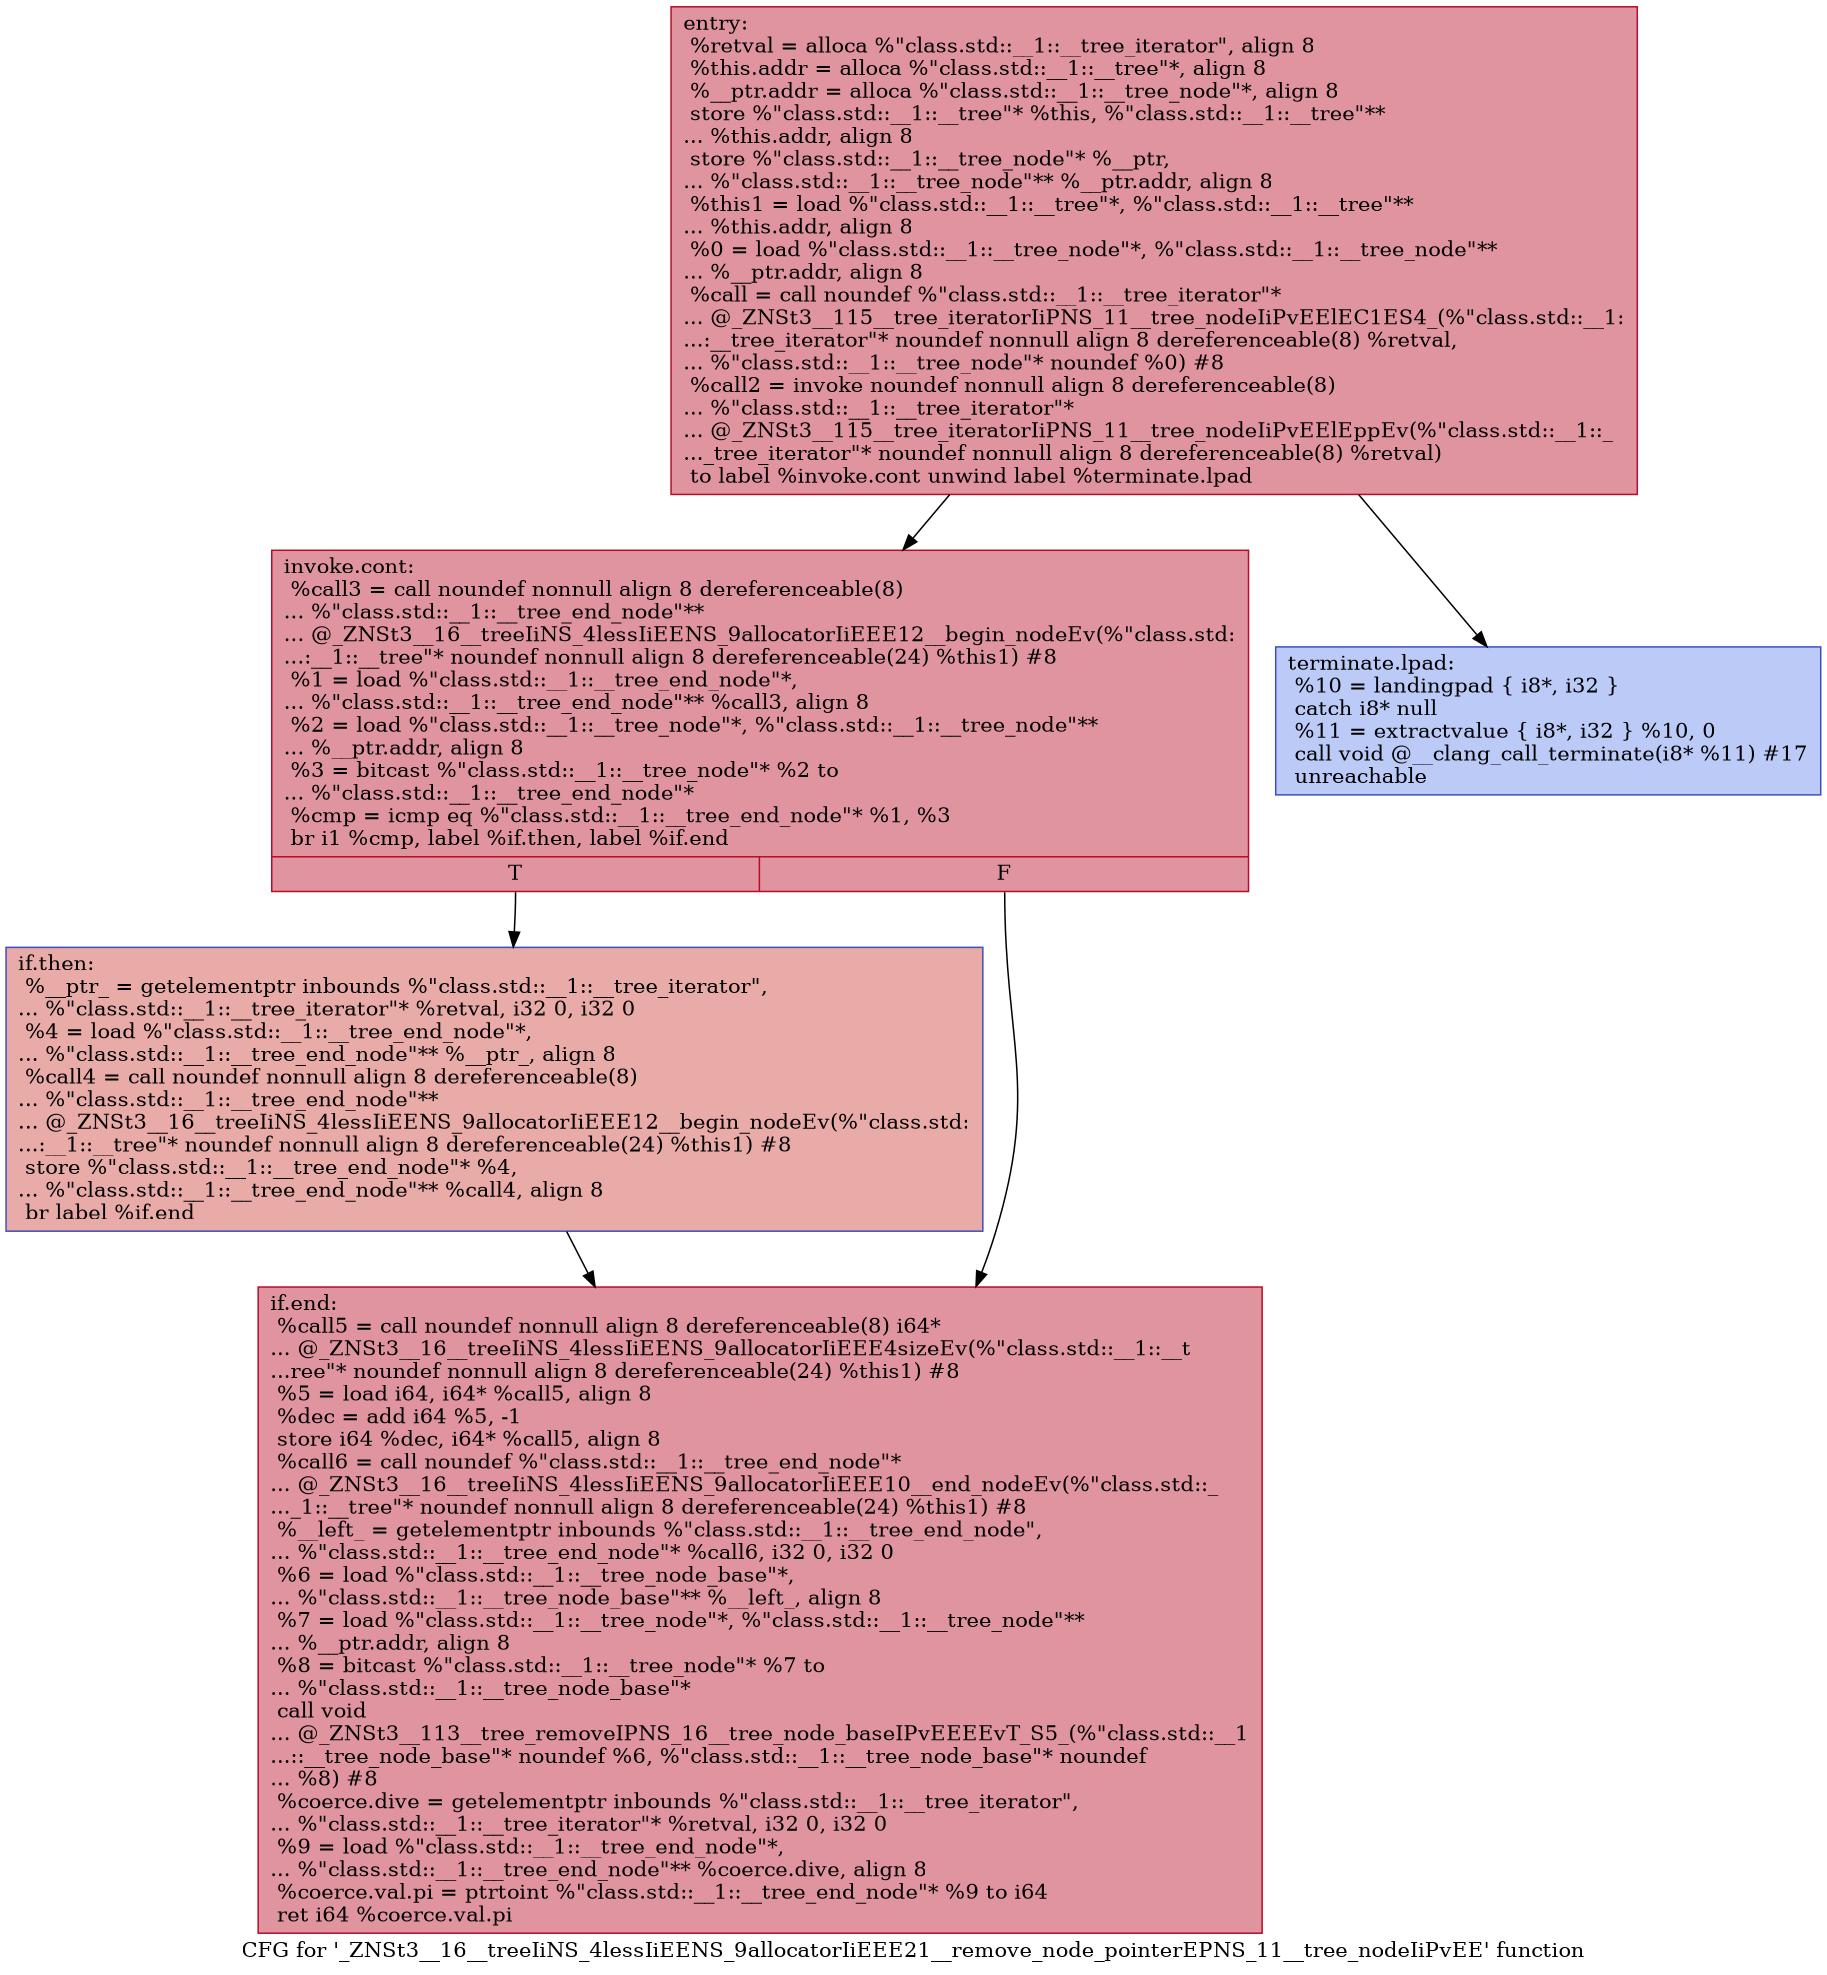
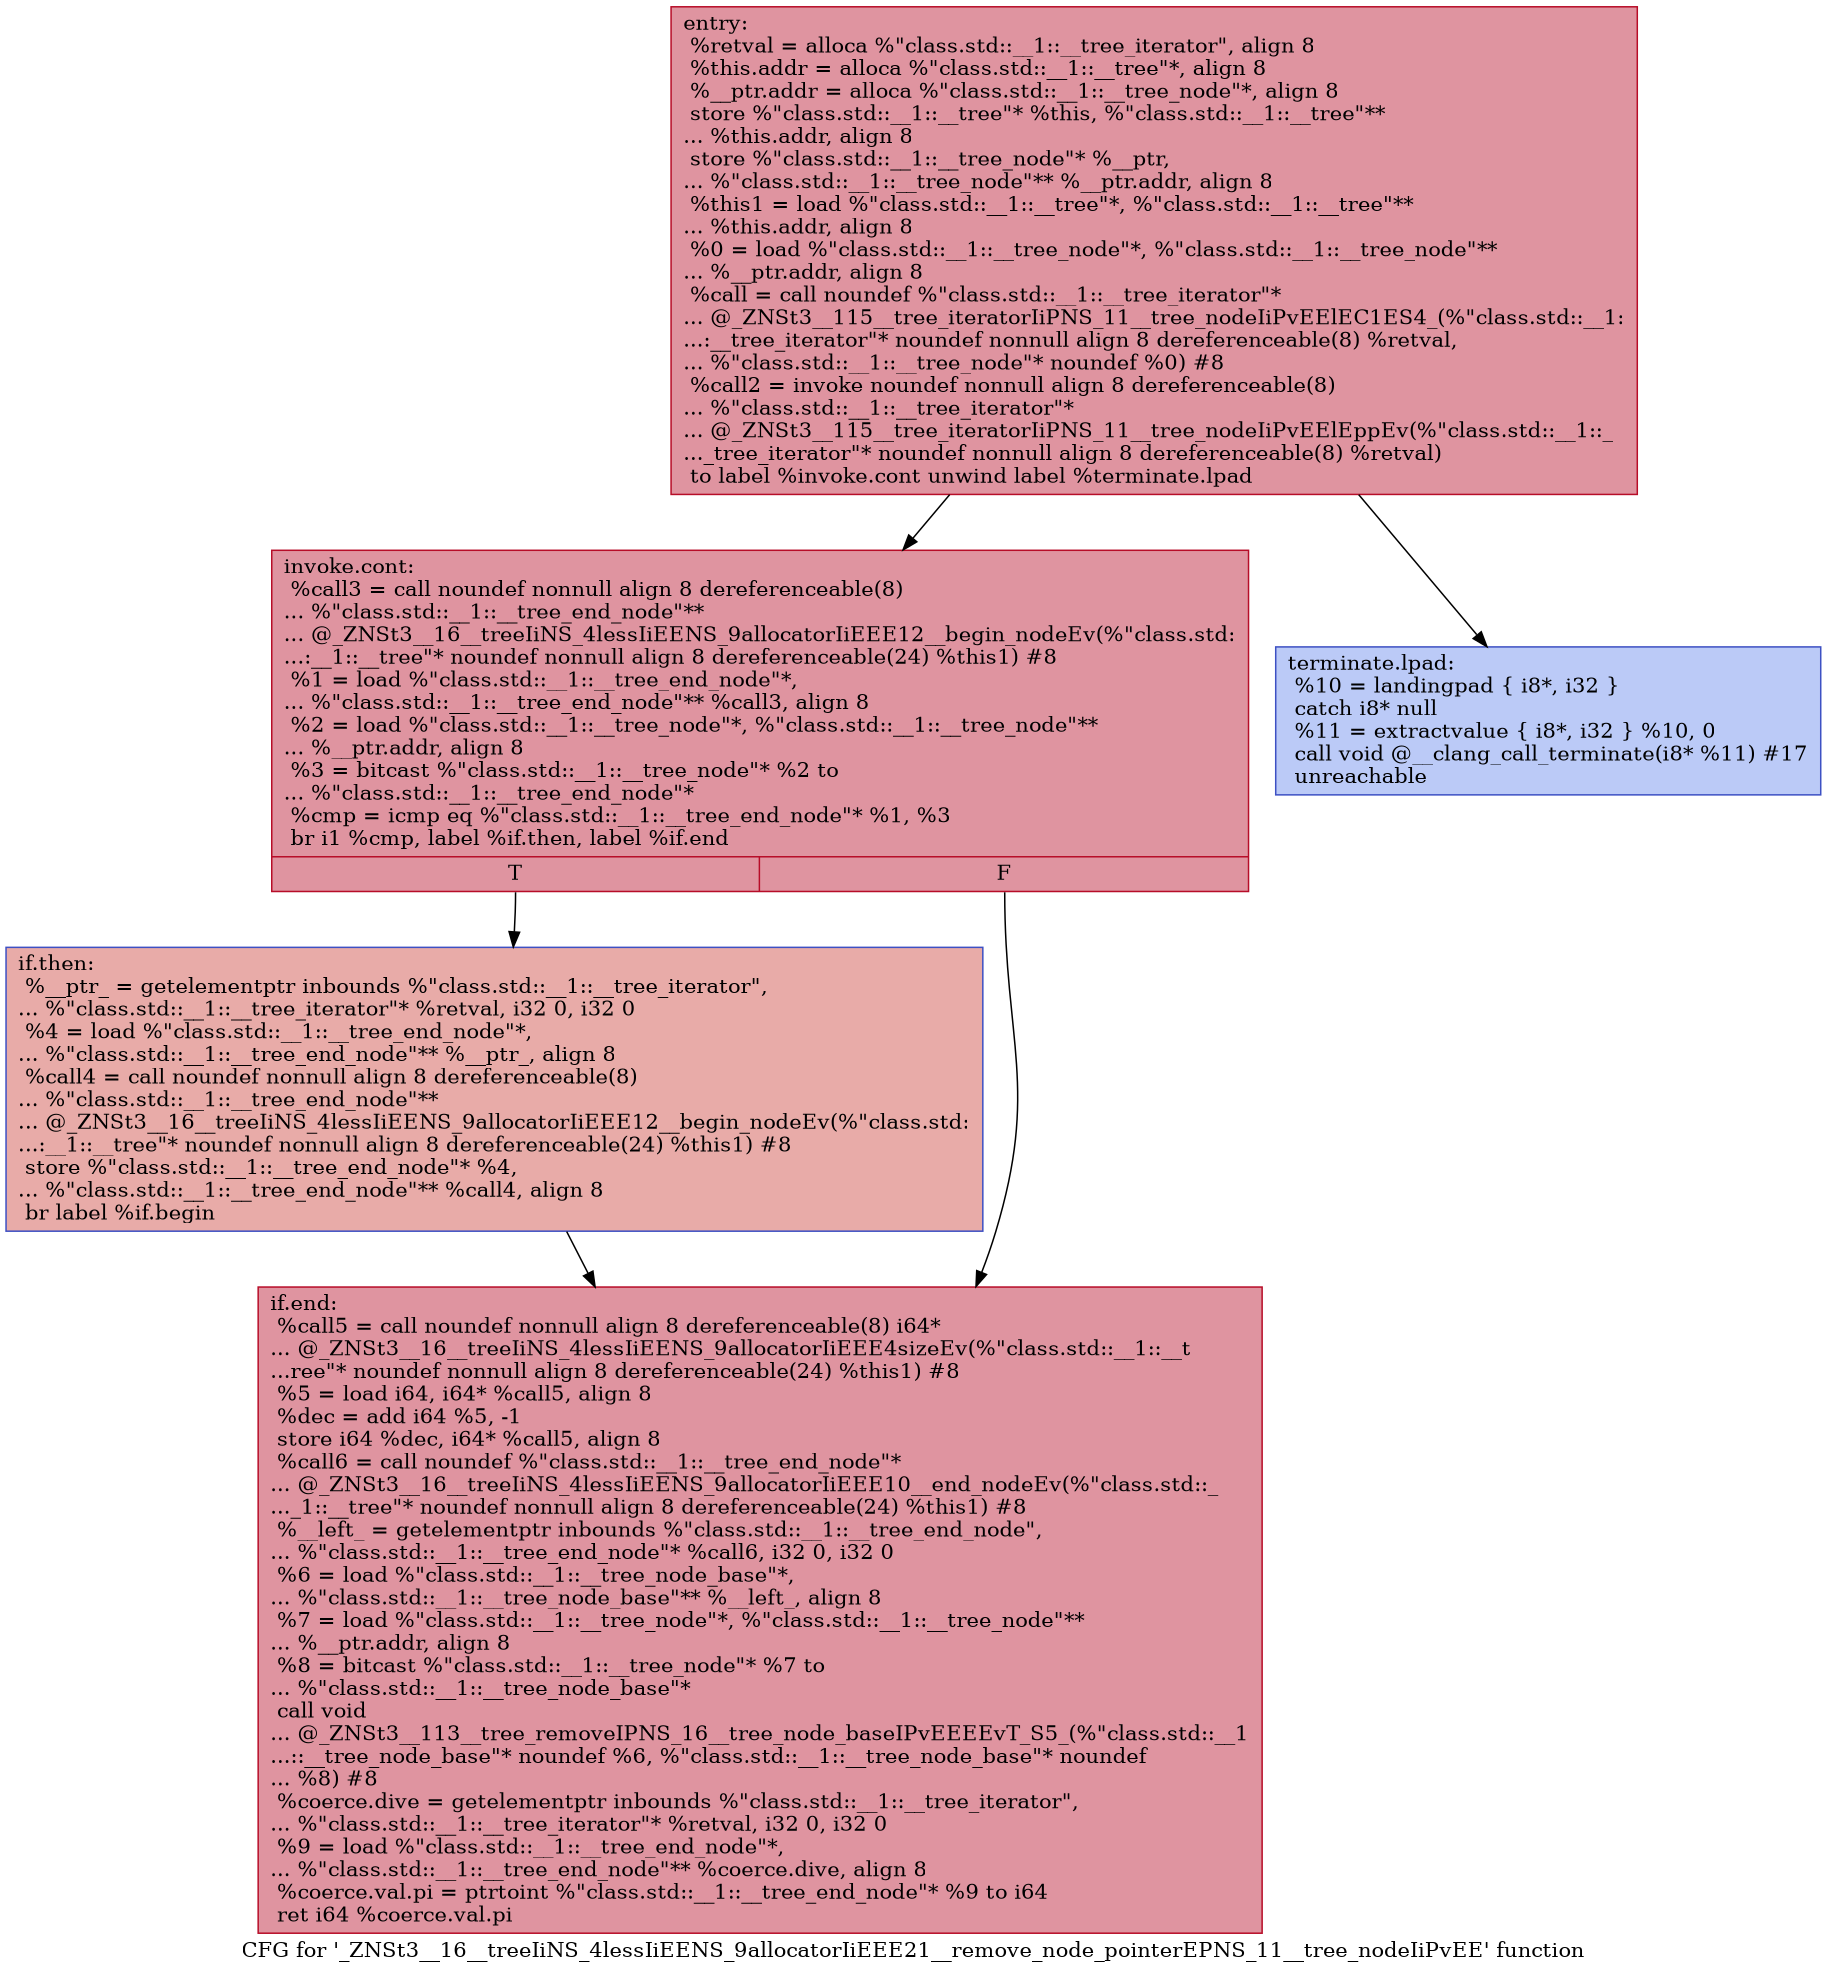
(107, 1213) -> (117, 1213)
